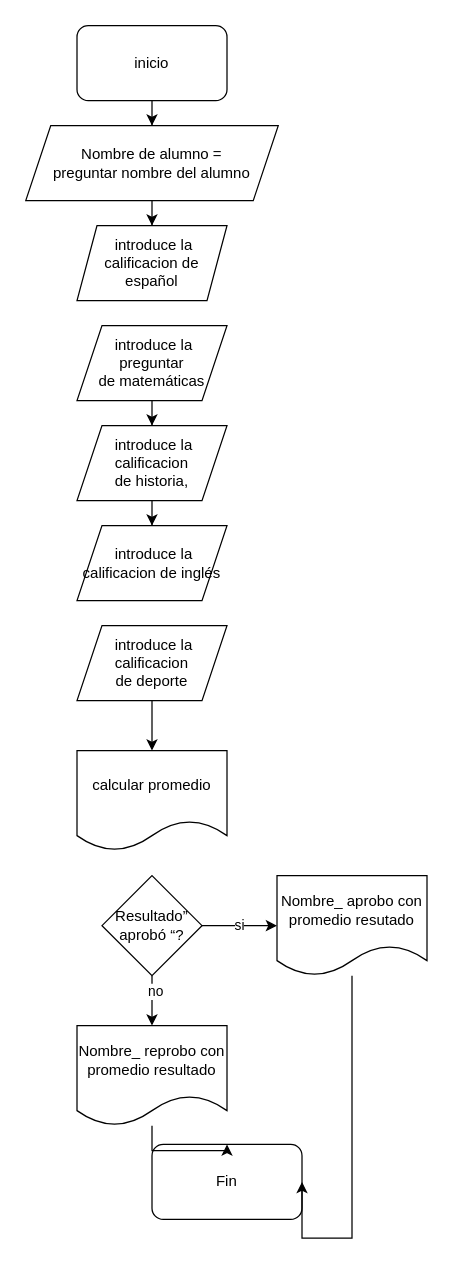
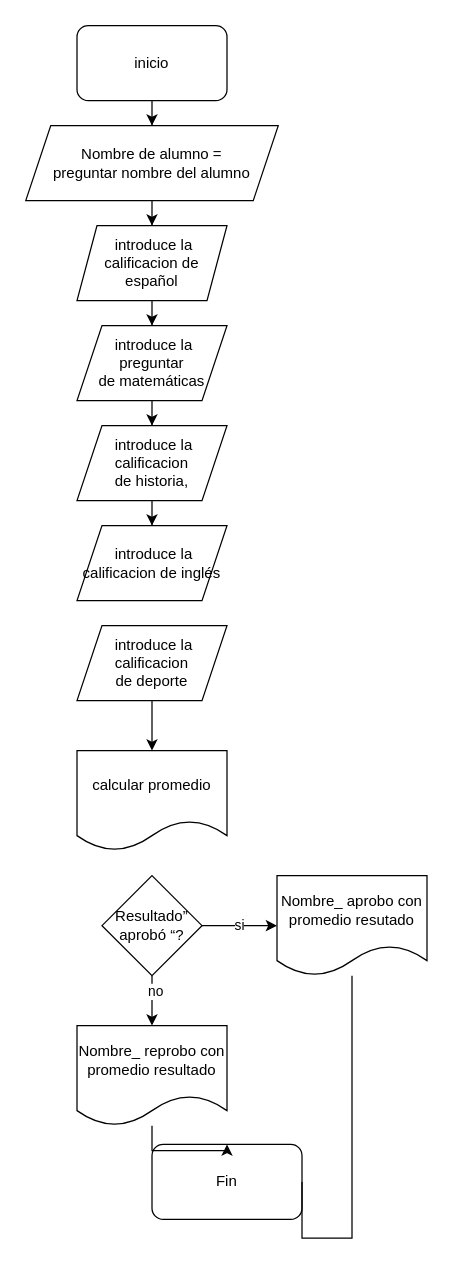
none -> (152, 318)
(302, 1192) -> (302, 1188)
